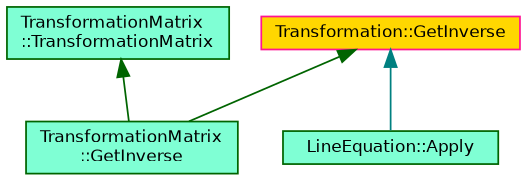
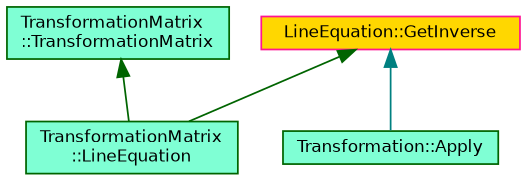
(391, 33) -> (391, 33)
(132, 148) -> (132, 148)
(391, 148) -> (391, 148)
